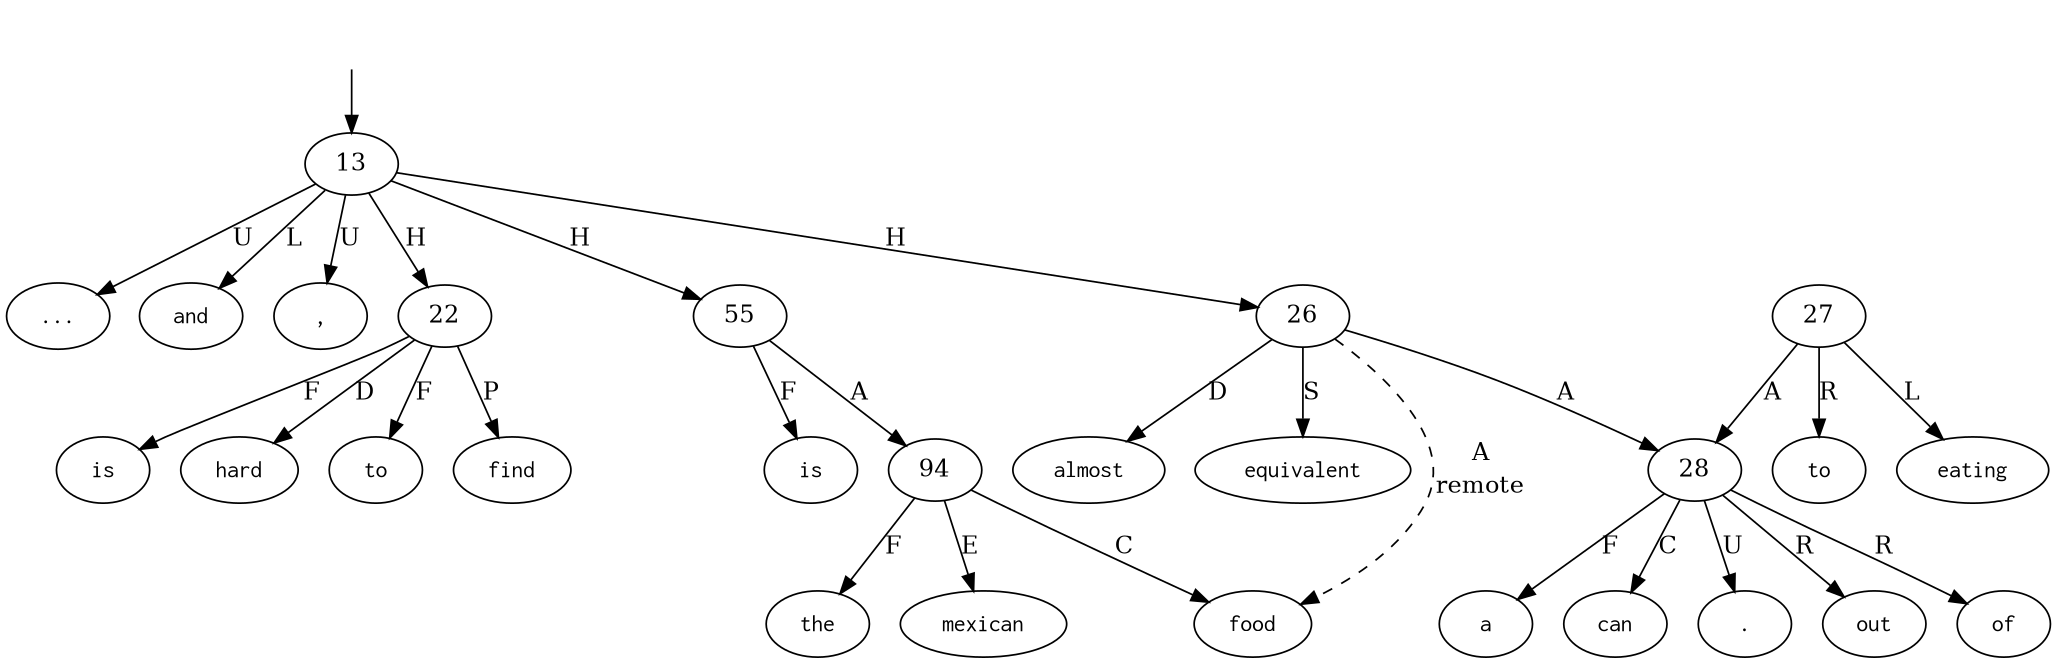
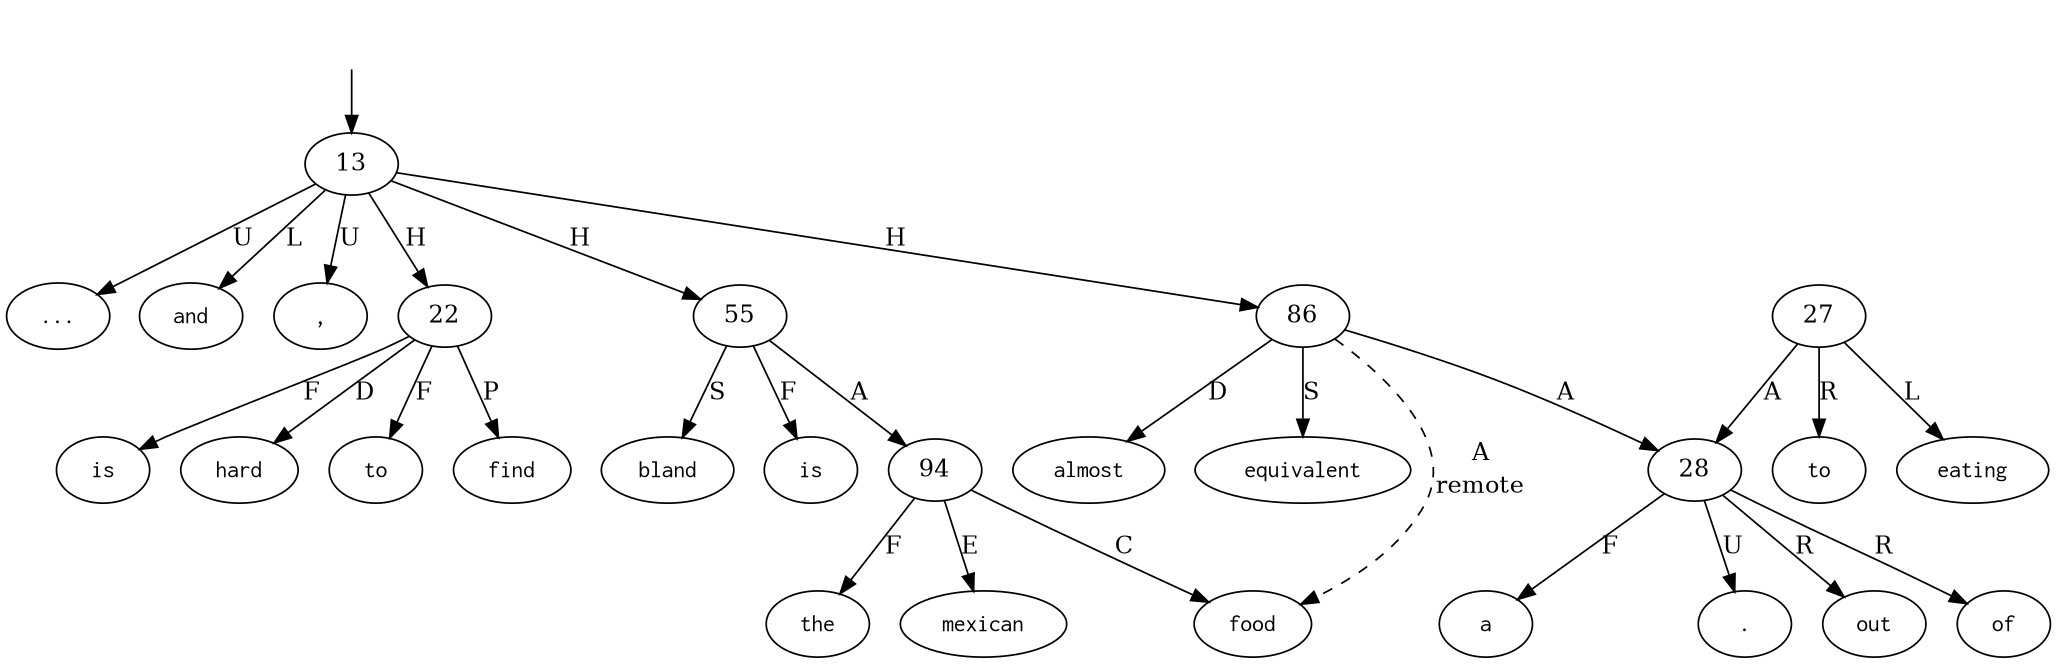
(1303, 316) -> (1303, 316)
none -> (668, 470)
(1615, 624) -> none
